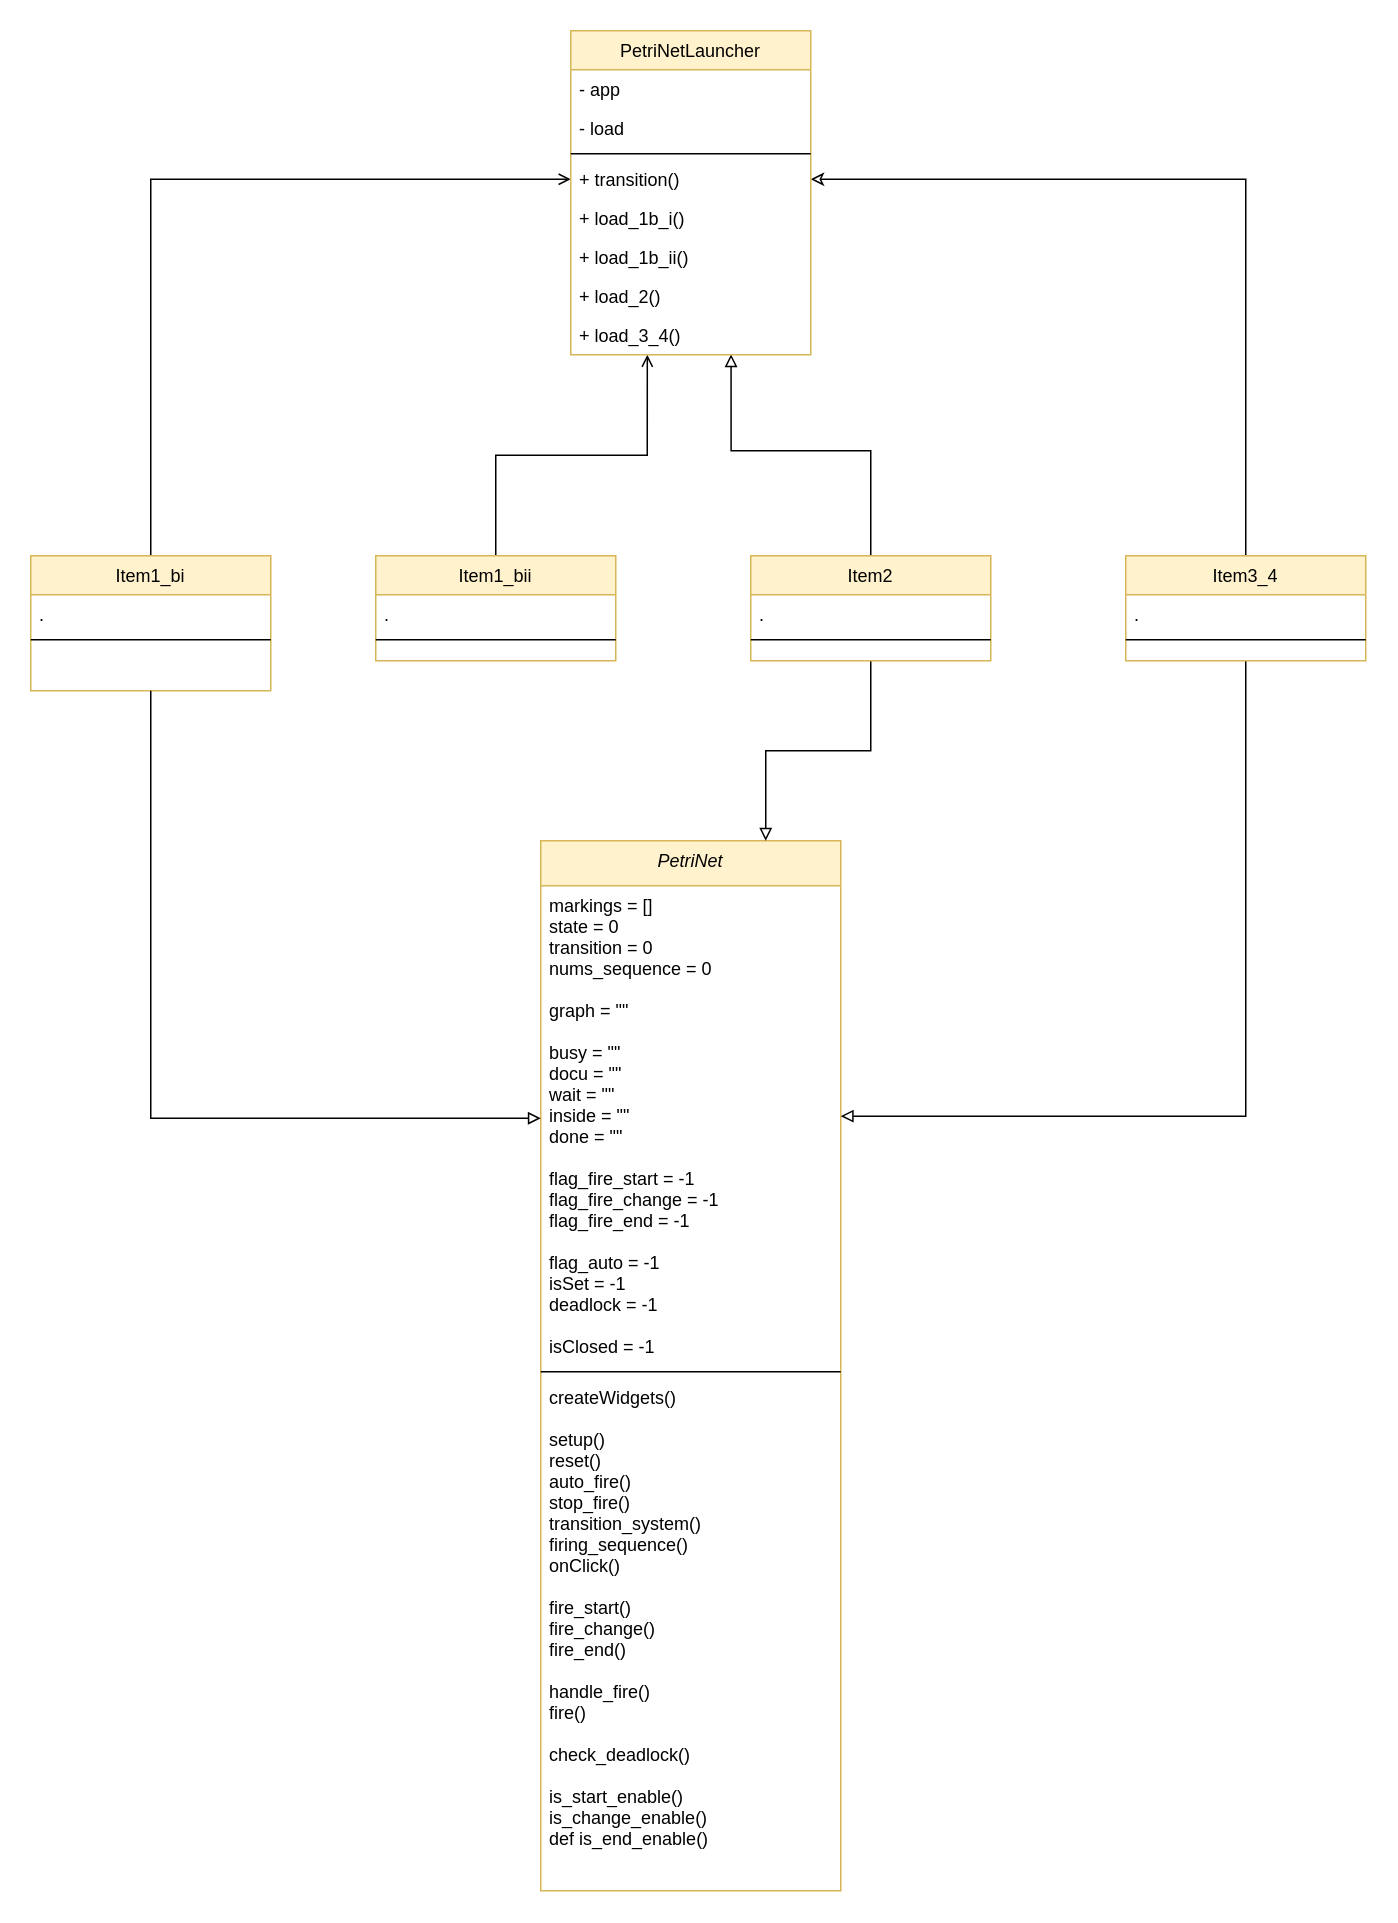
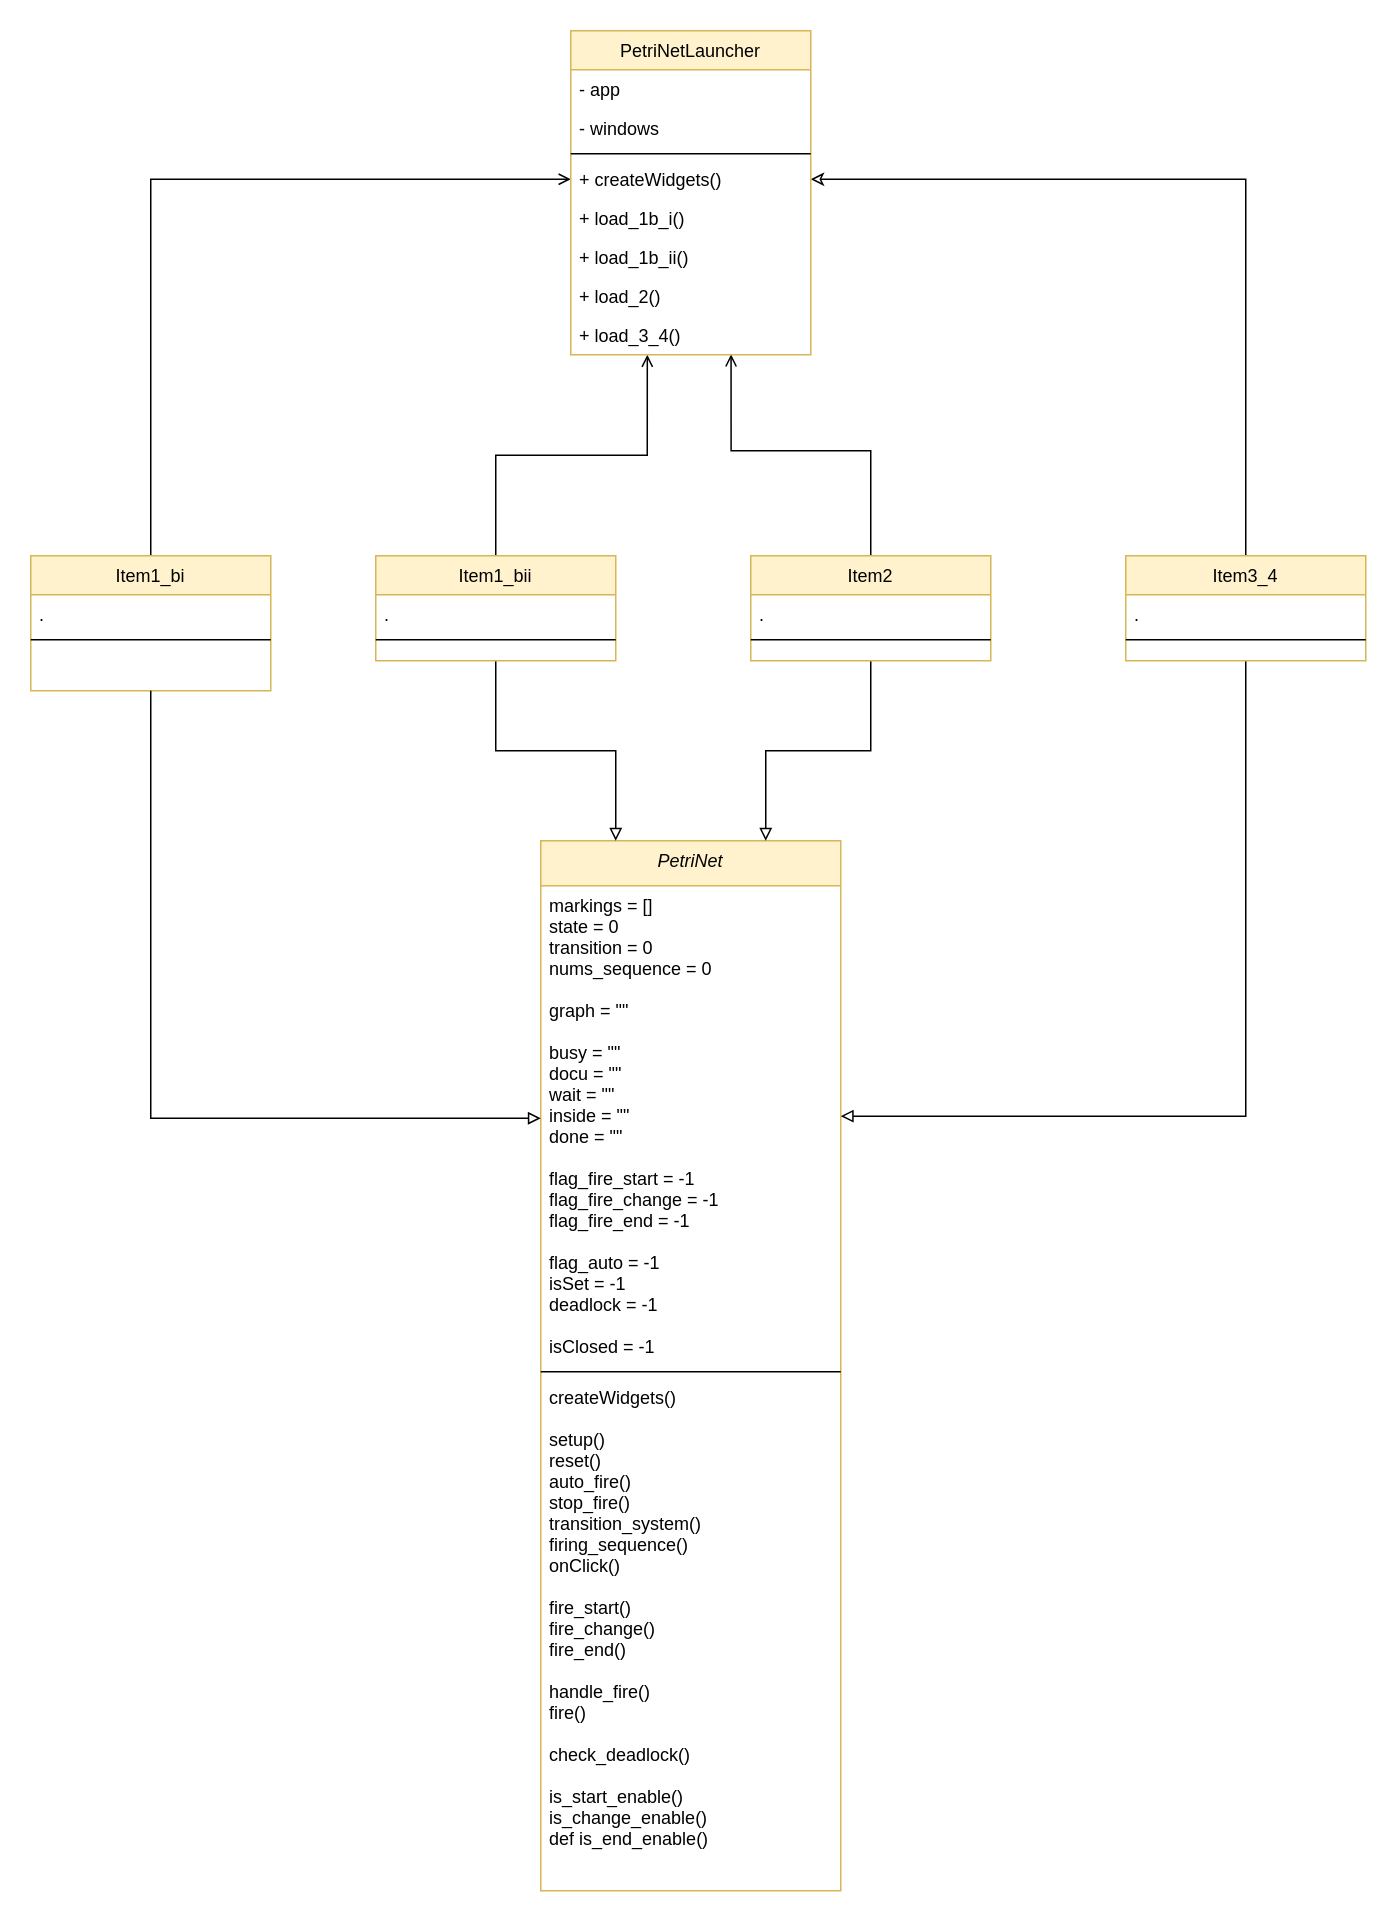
(605, 129) -> (620, 129)
(643, 180) -> (660, 180)
(731, 367) -> (731, 363)
none -> (550, 751)
